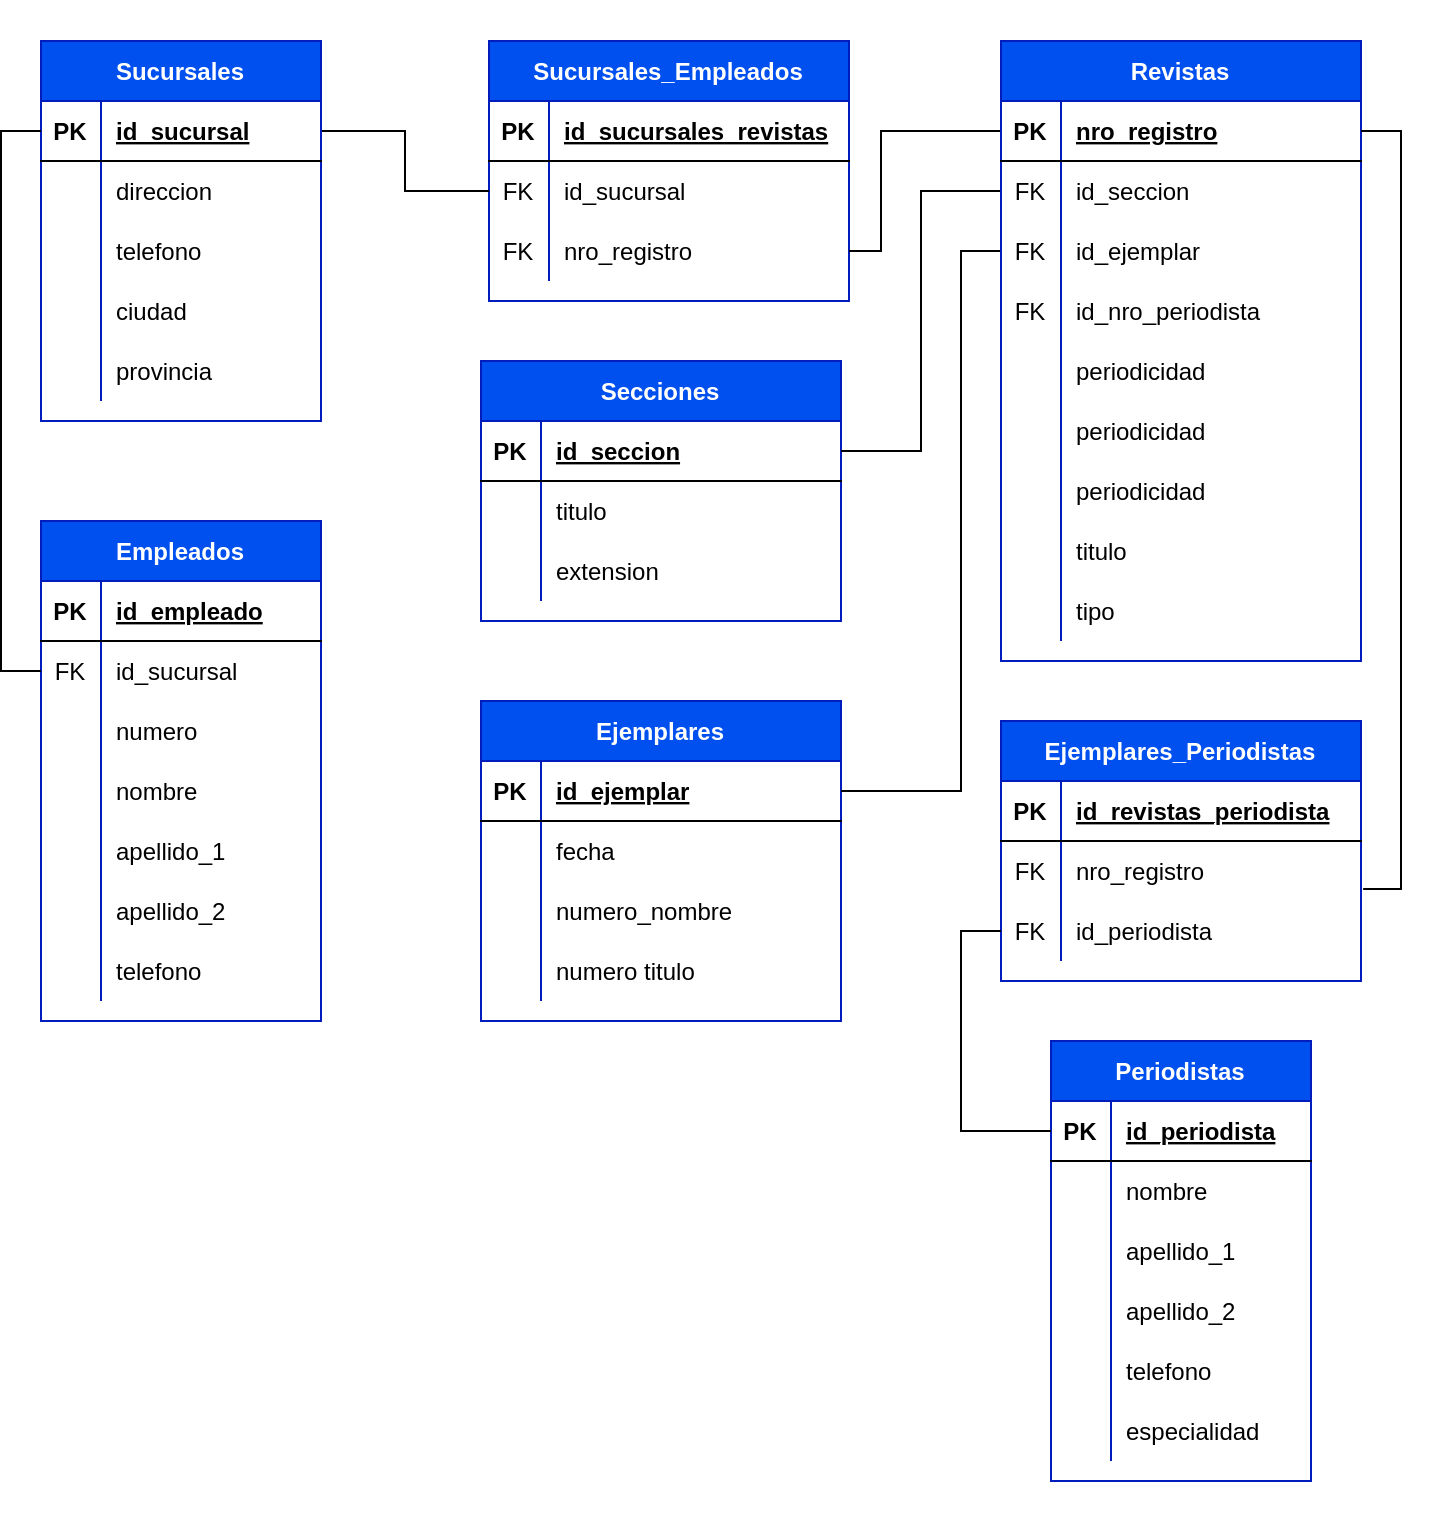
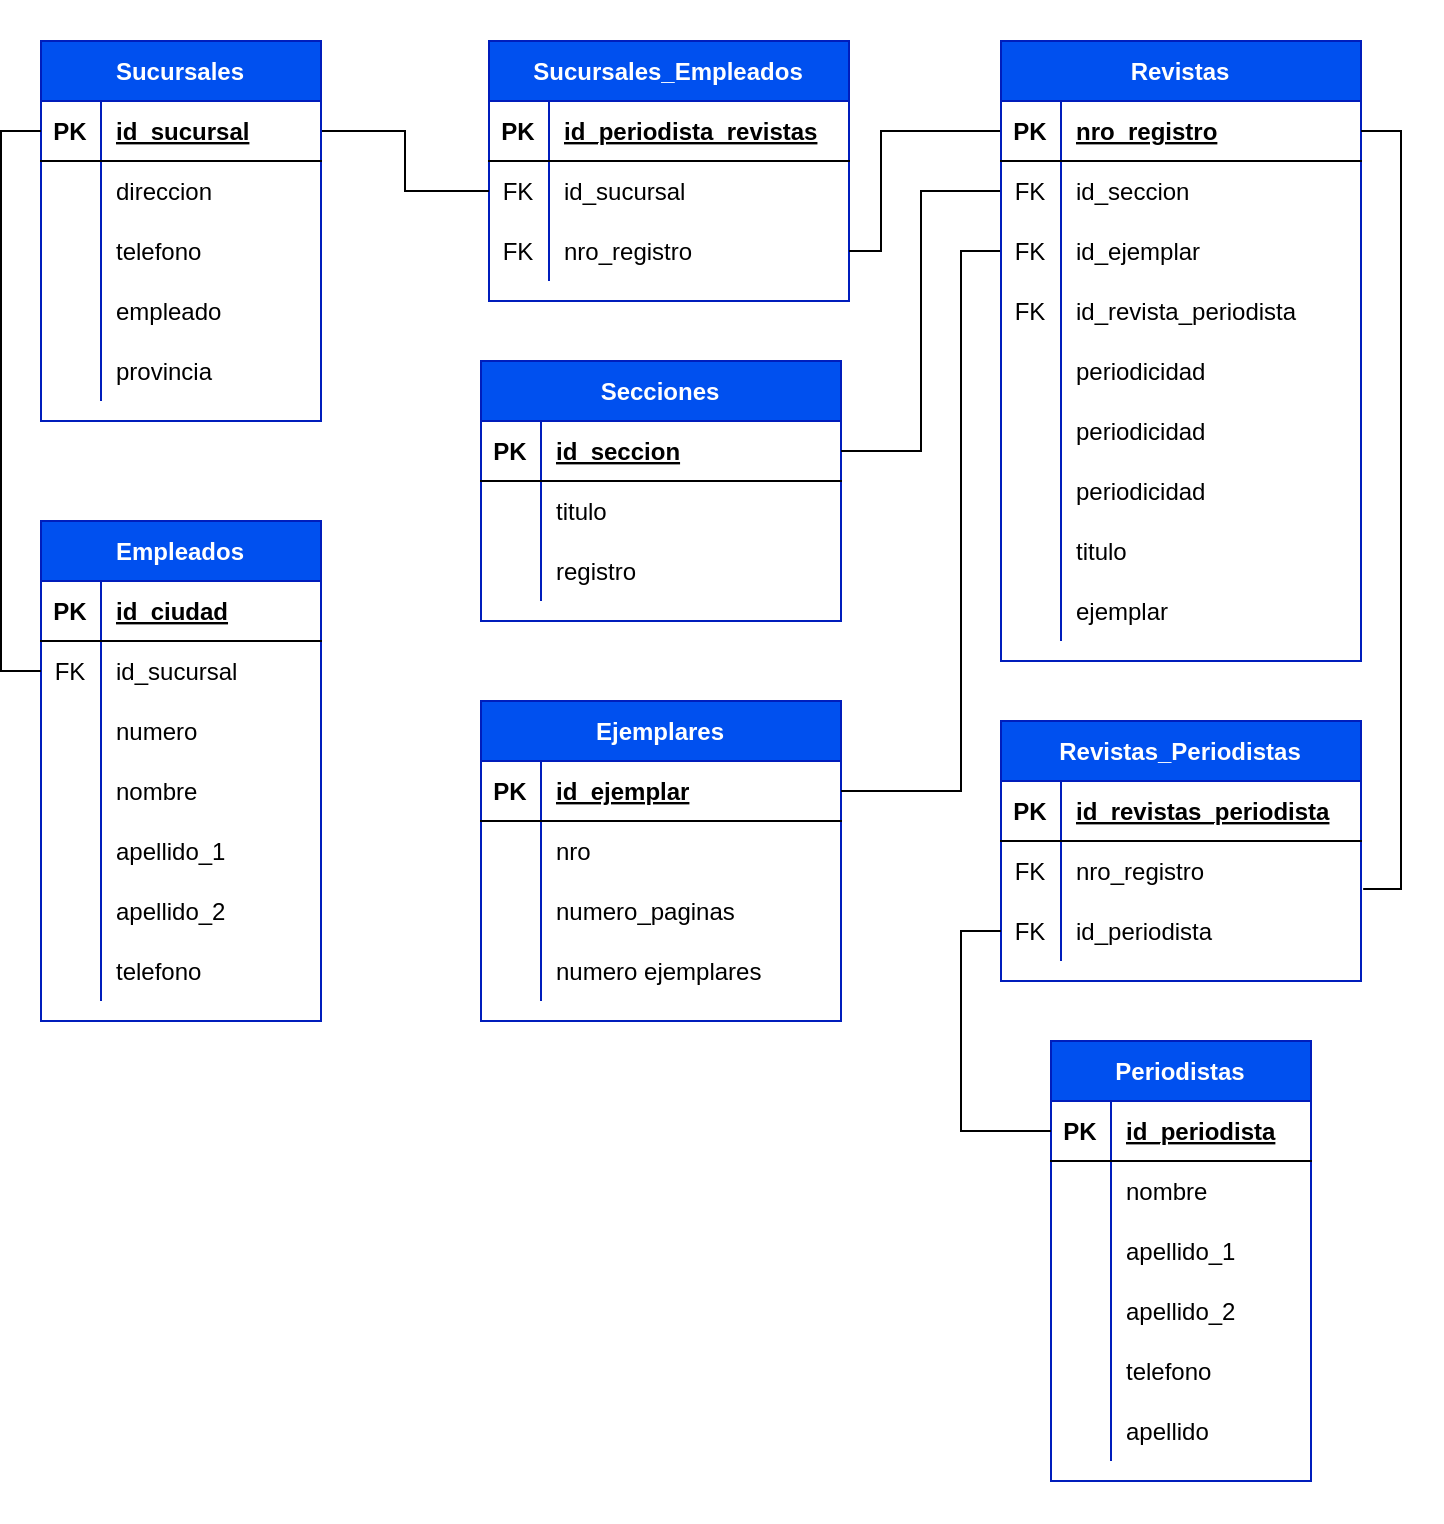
(702, 132) -> (699, 132)
(153, 312) -> (167, 312)
(1181, 312) -> (1205, 312)
(613, 572) -> (607, 572)
(184, 612) -> (170, 612)
(1100, 612) -> (1127, 612)
(1180, 752) -> (1180, 752)
(590, 852) -> (576, 852)
(643, 912) -> (647, 912)
(634, 972) -> (664, 972)
(1197, 1432) -> (1170, 1432)
